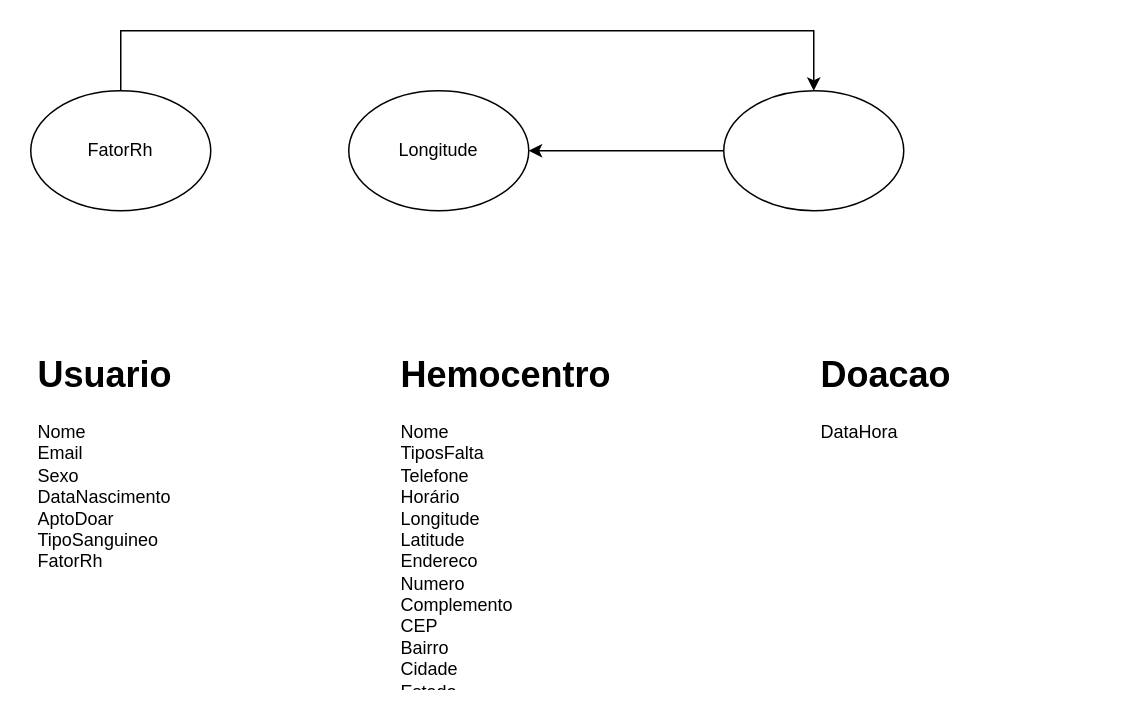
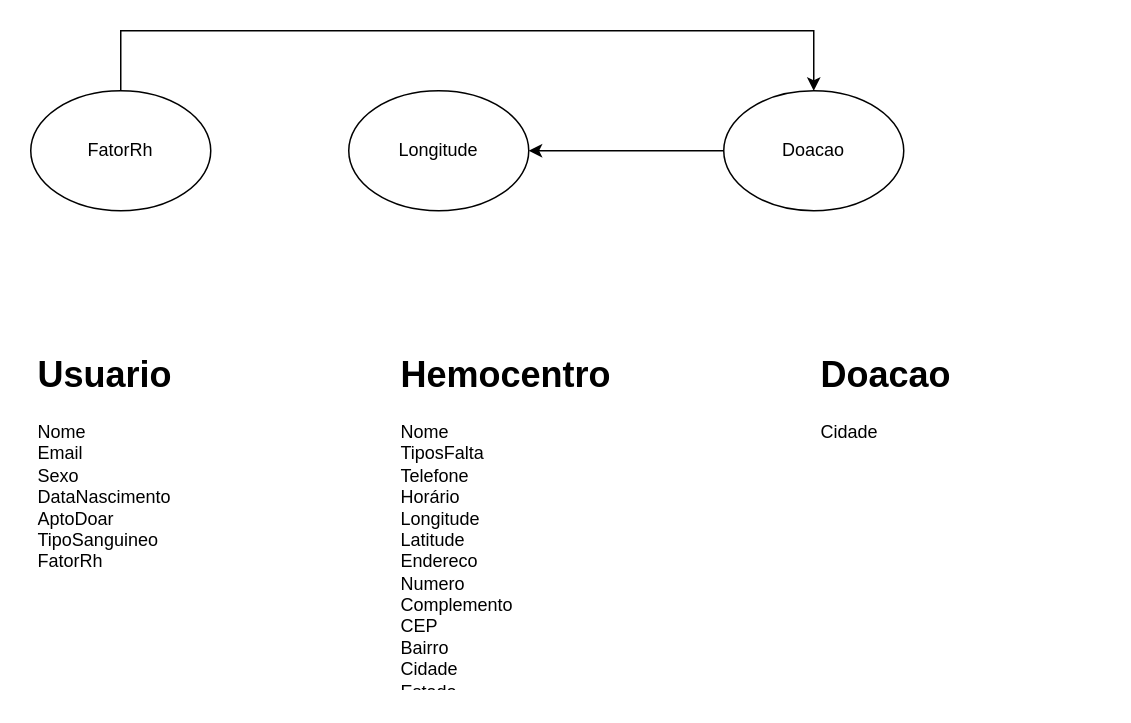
none -> (814, 151)
(862, 352) -> (851, 352)
